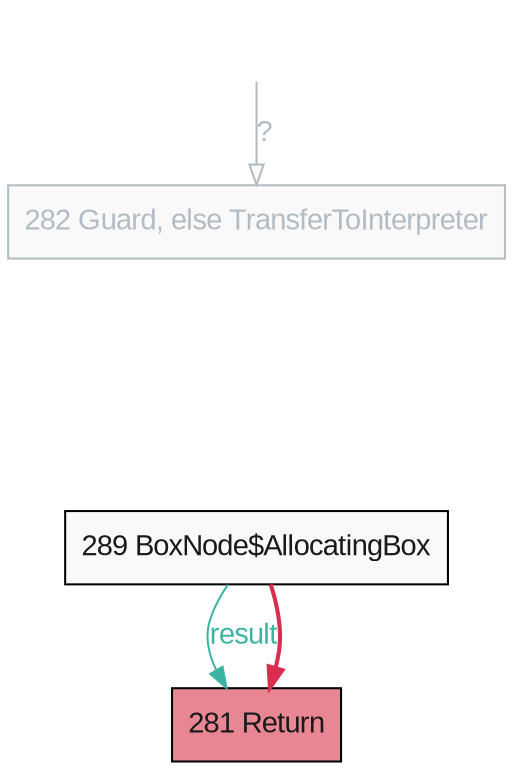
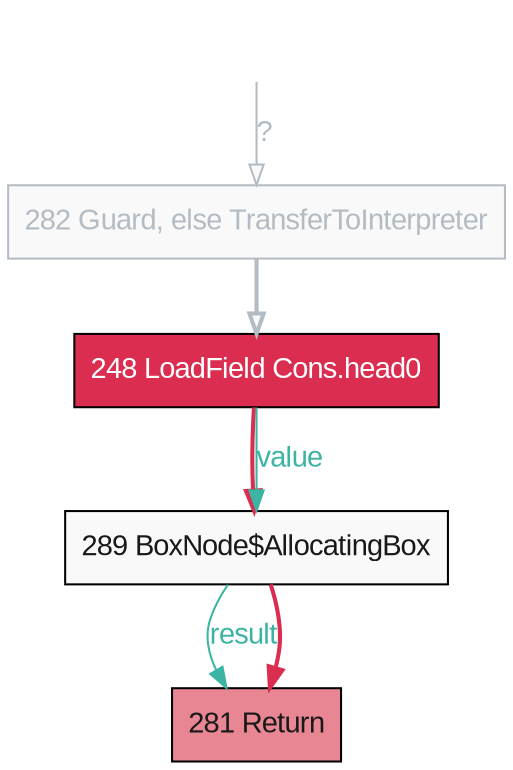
none -> (257, 371)
